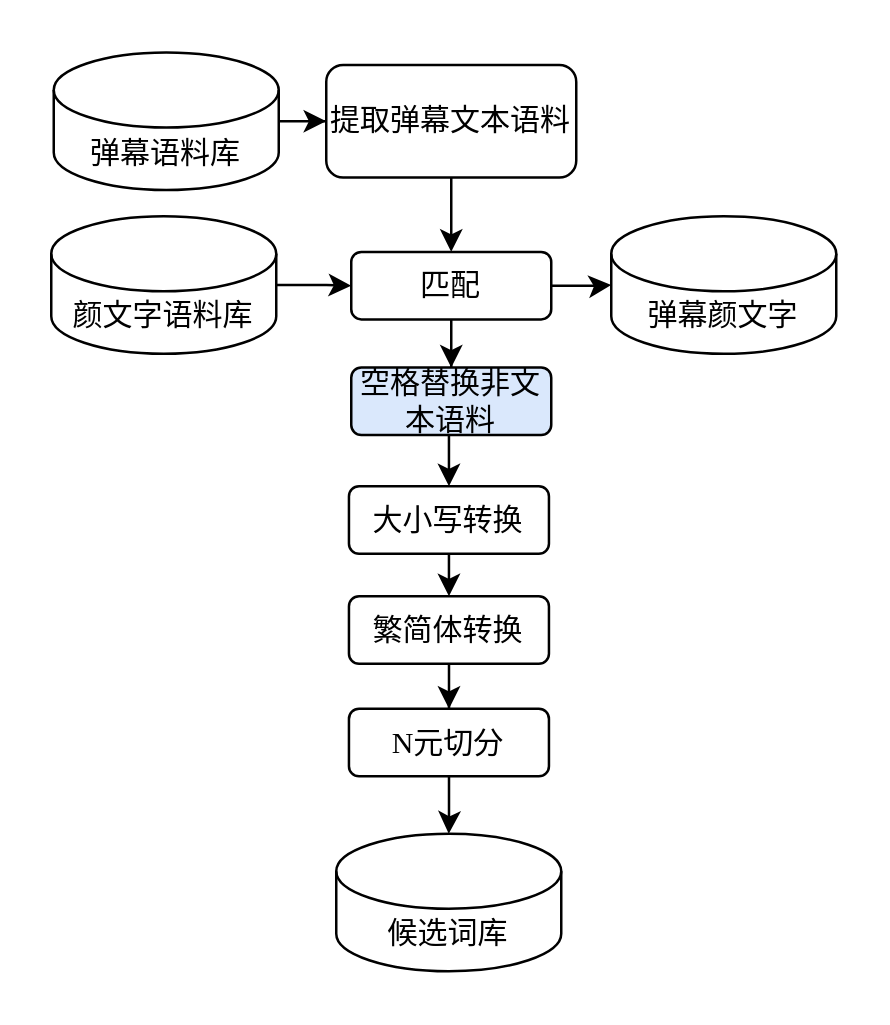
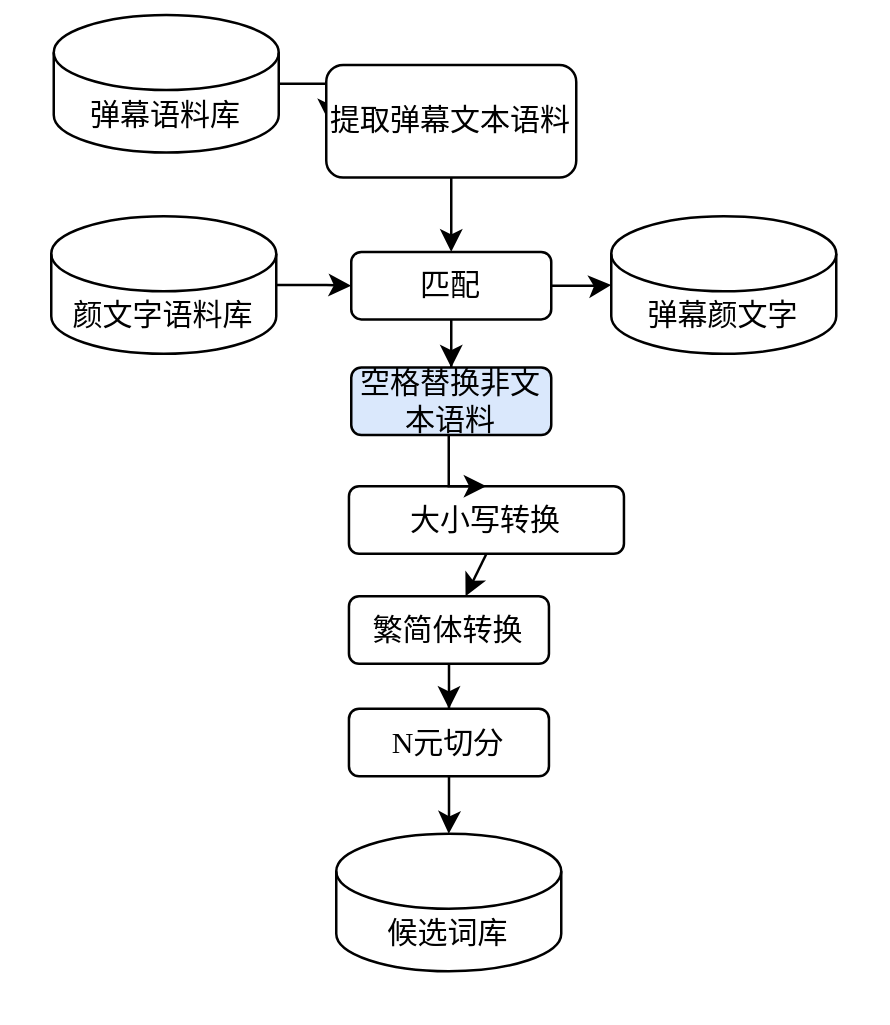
(166, 121) -> (166, 84)
(449, 520) -> (486, 520)
